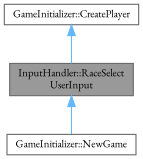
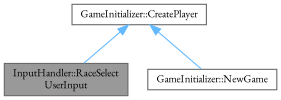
(71, 120) -> (180, 51)
